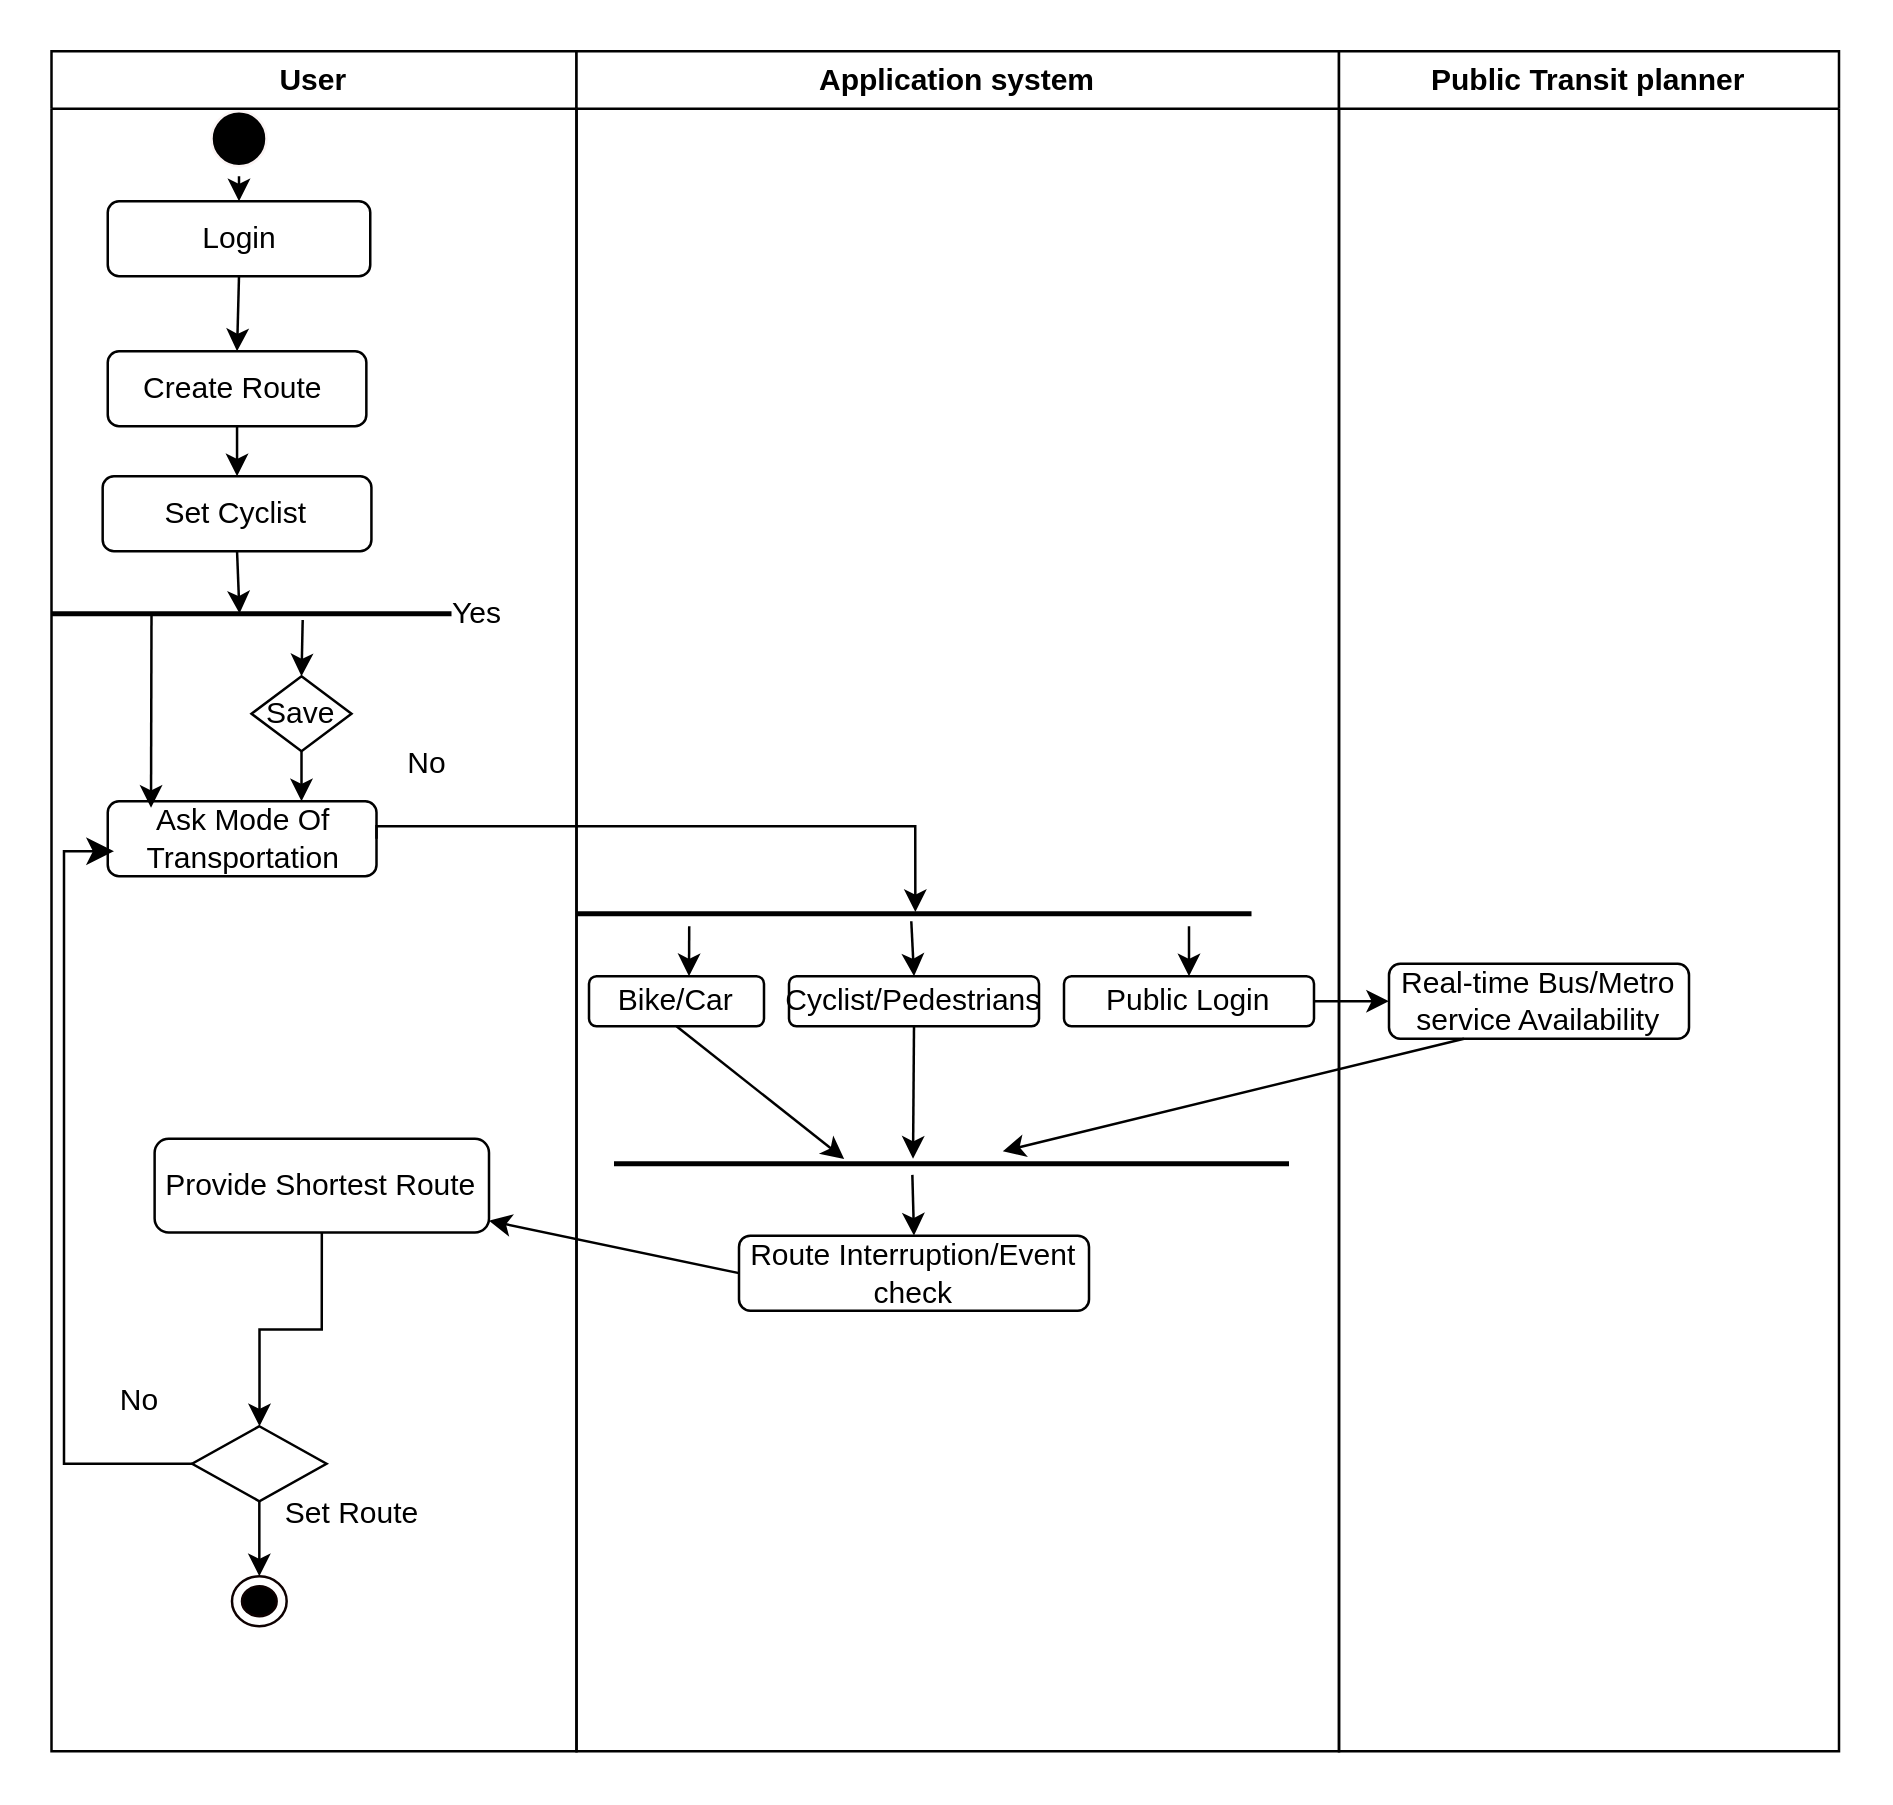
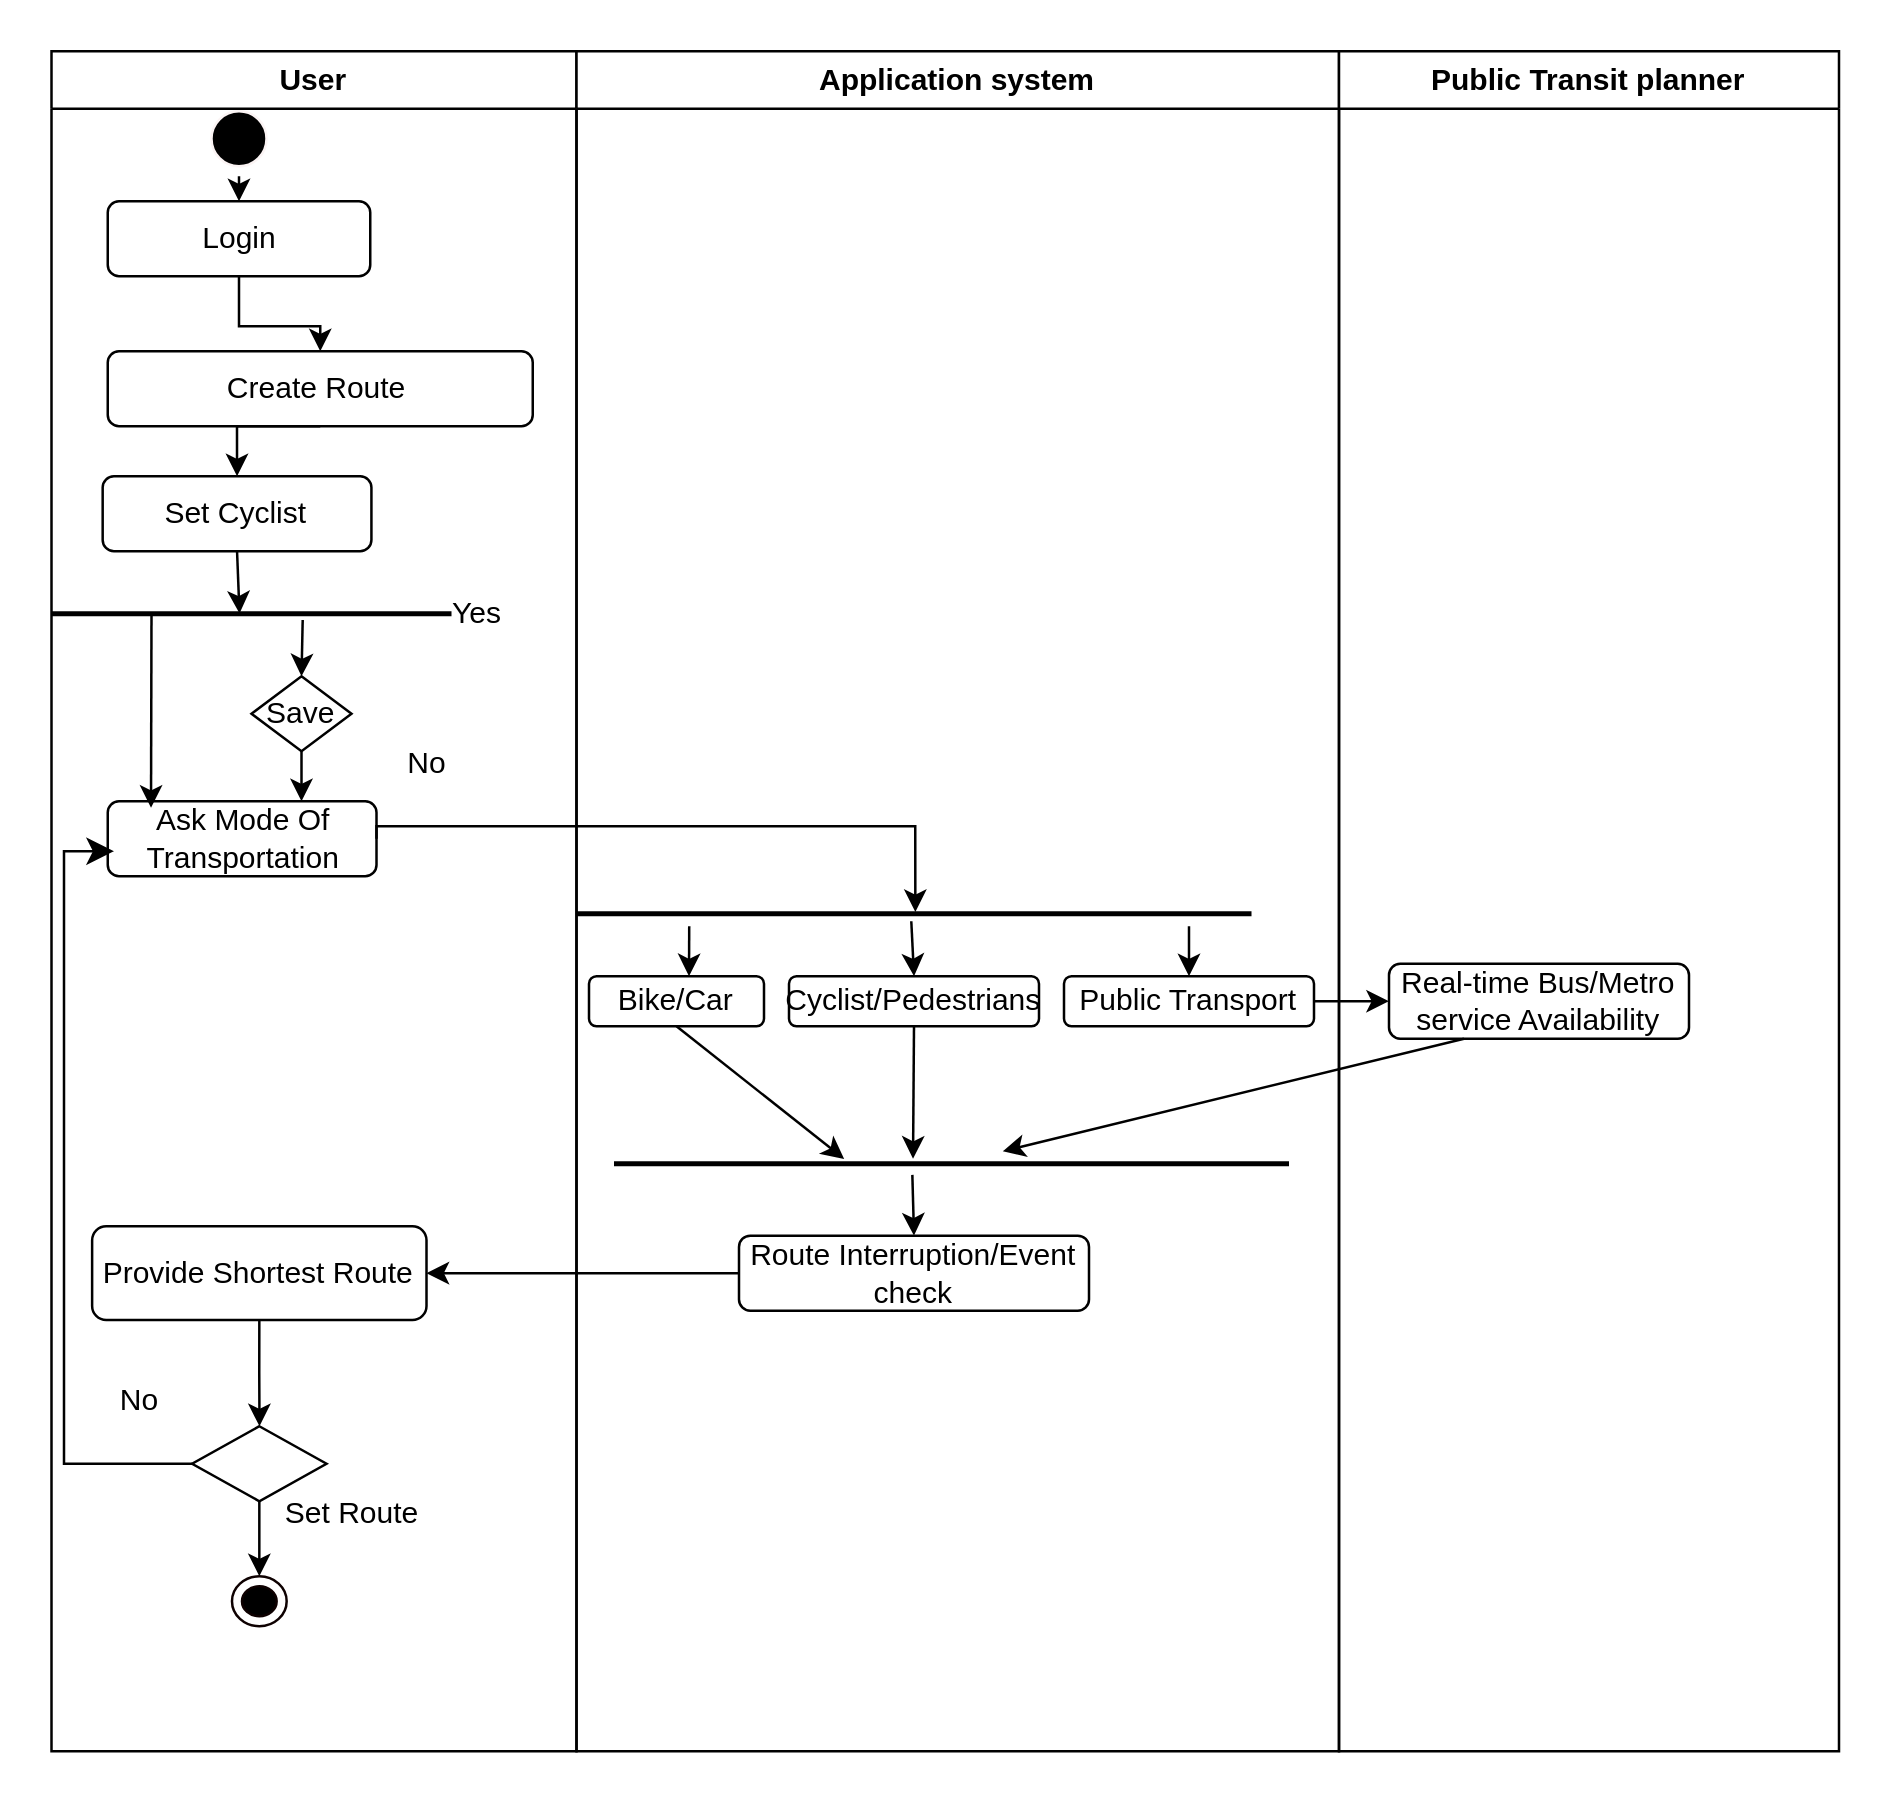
(237, 389) -> (320, 389)
(1189, 1001) -> (1189, 1001)
(322, 1186) -> (259, 1273)
